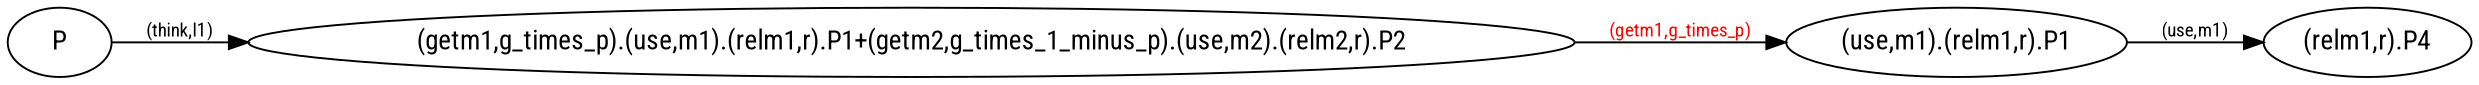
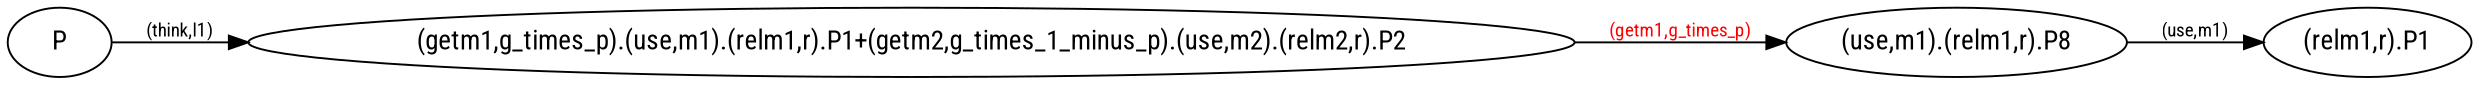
(1957, 42) -> (1957, 42)
(2368, 42) -> (2368, 42)
